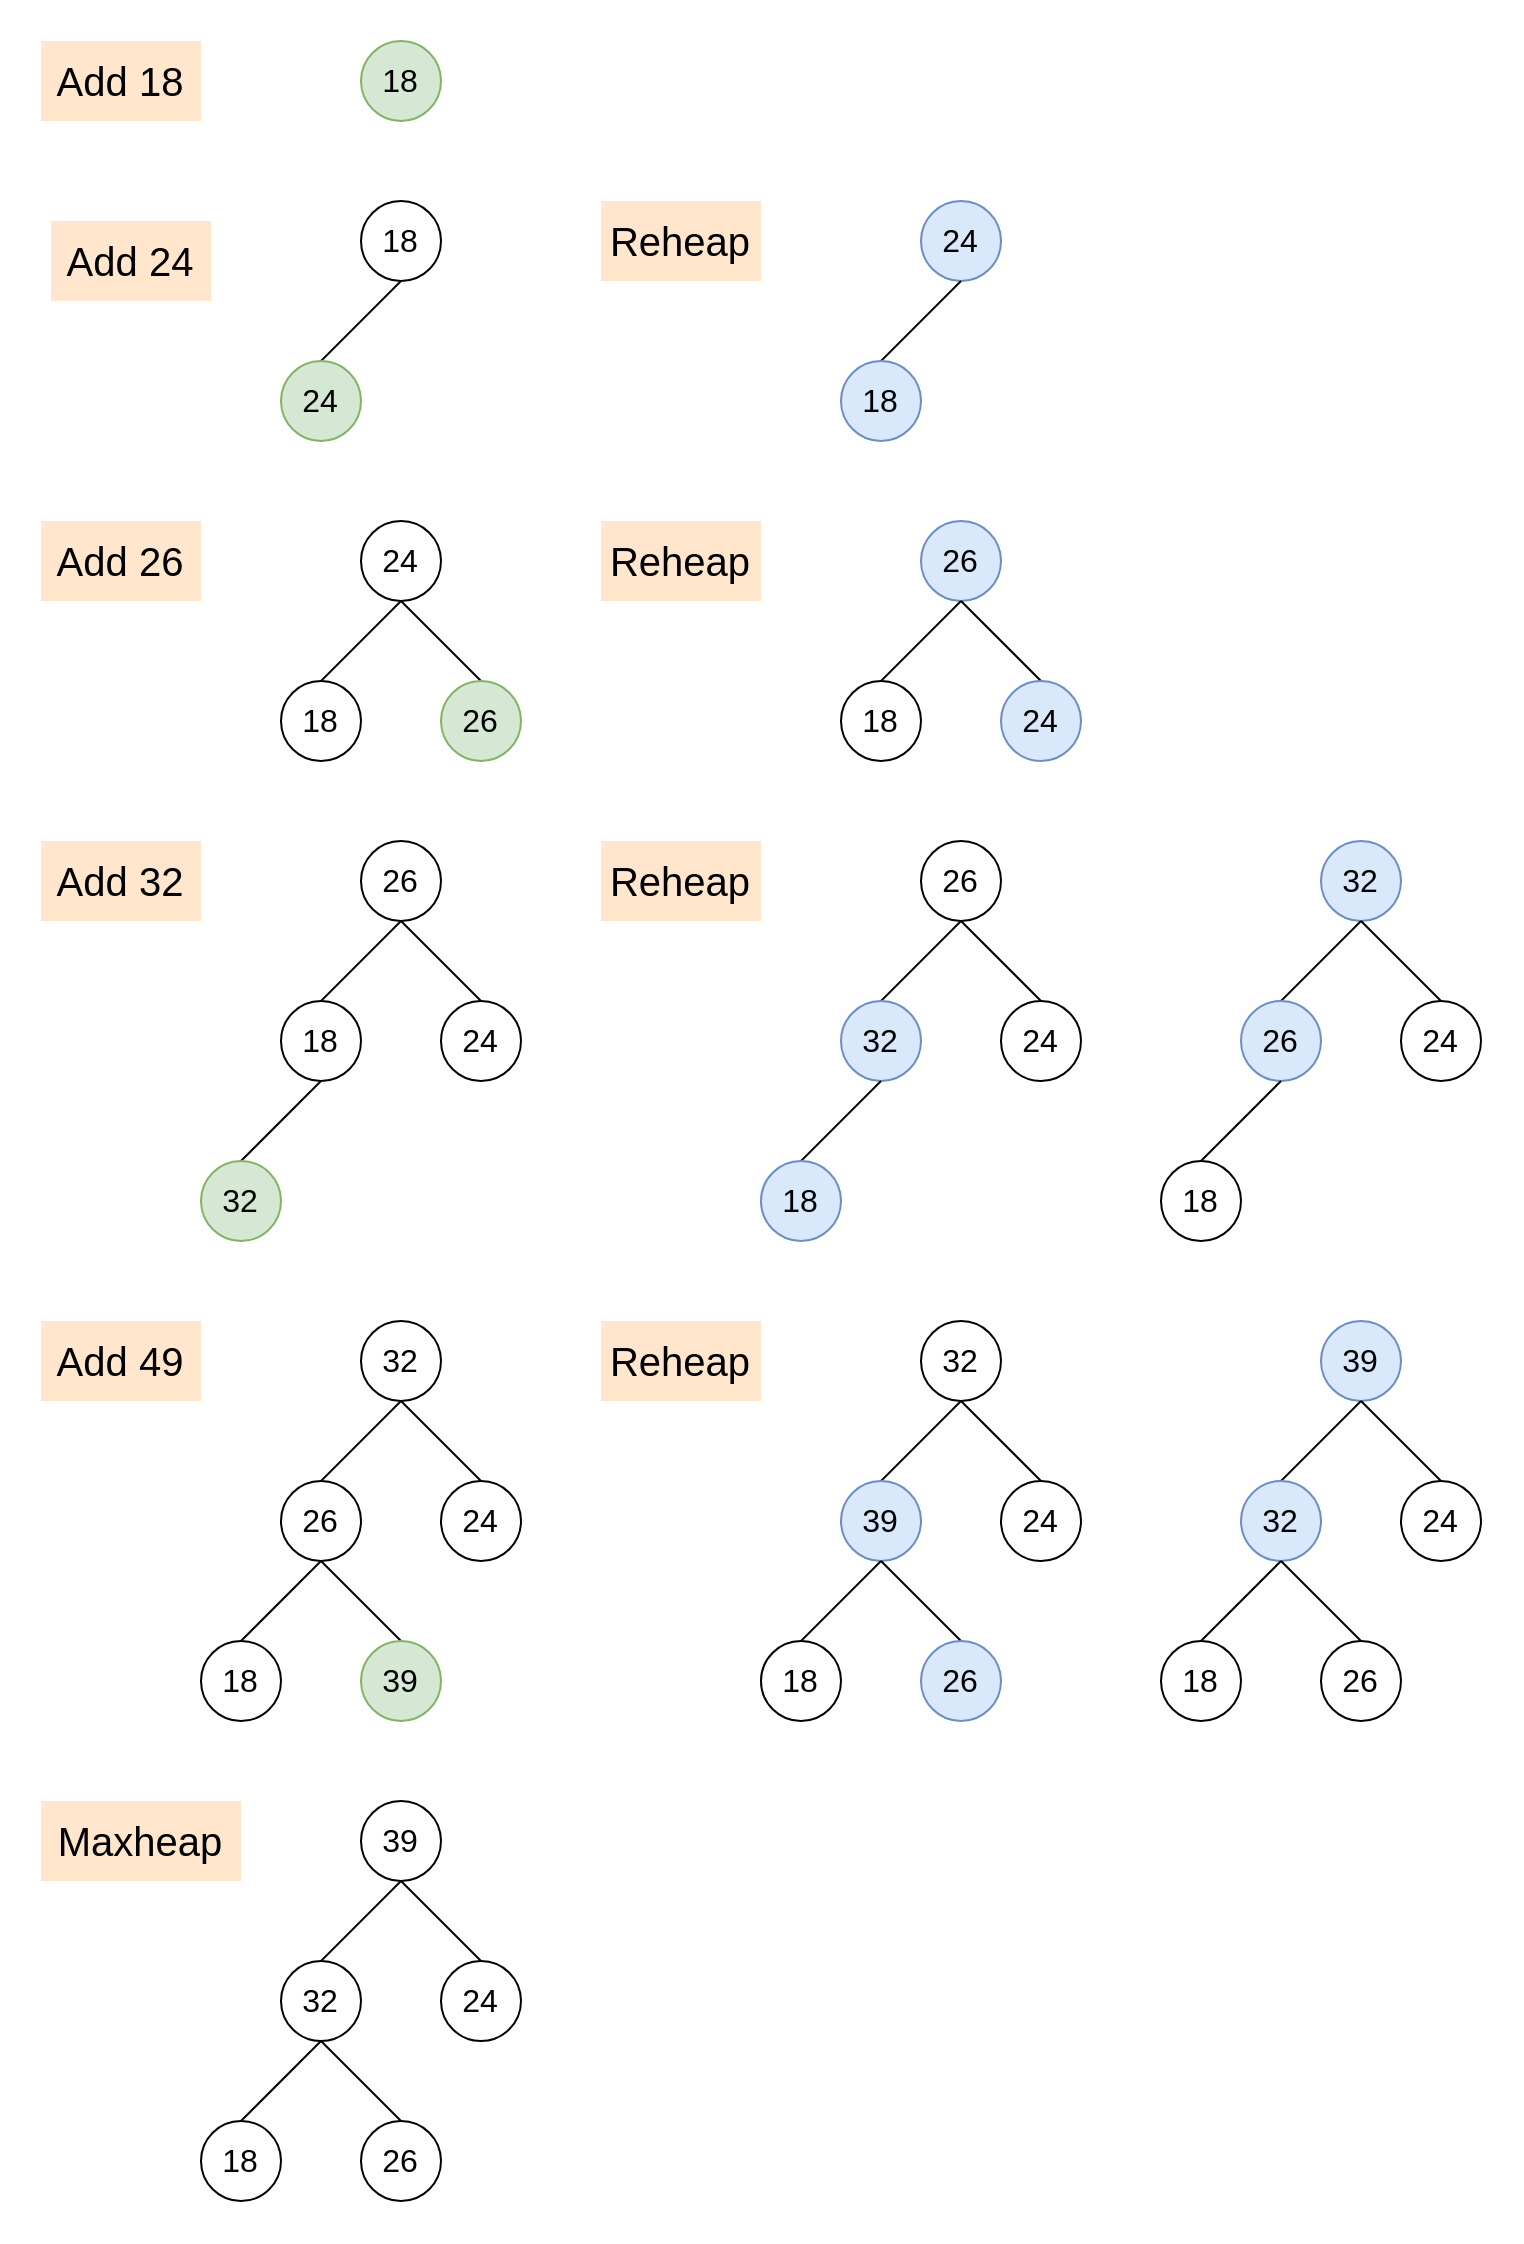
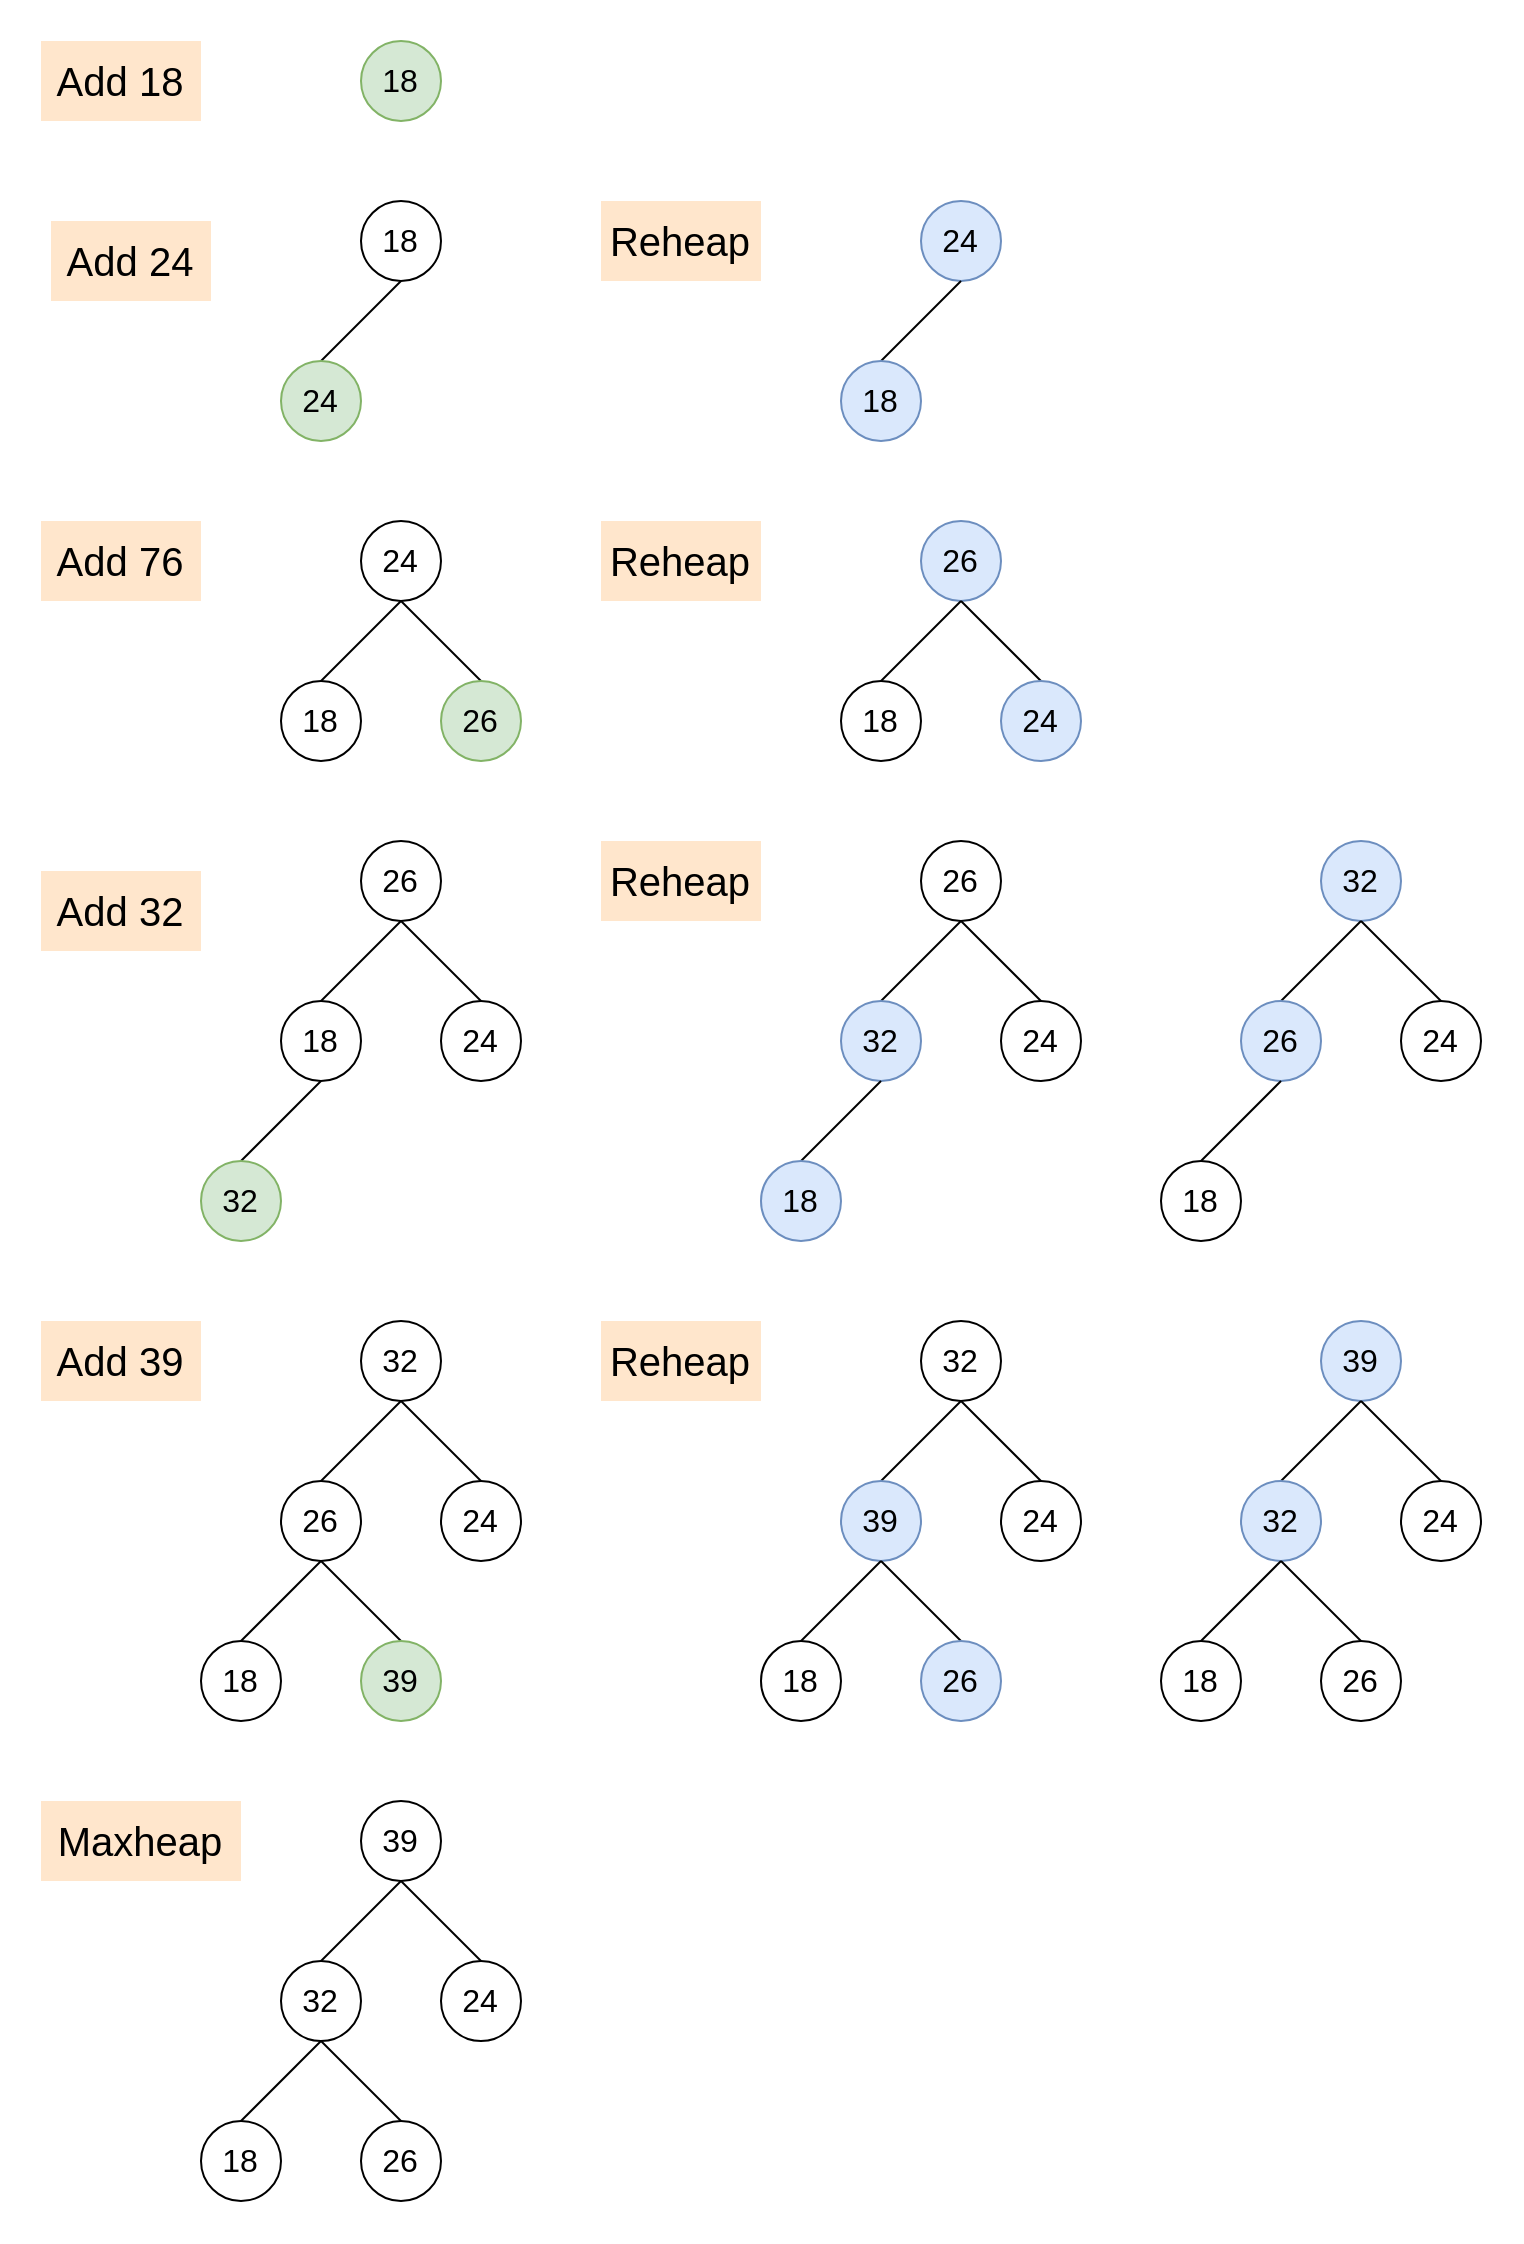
(121, 561) -> (121, 561)
(121, 881) -> (121, 911)
(121, 1361) -> (121, 1361)
